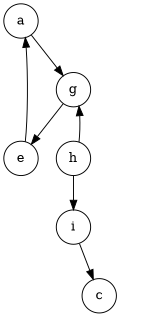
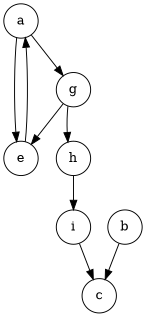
none -> (15, 85)
(80, 129) -> (67, 119)
none -> (125, 227)
